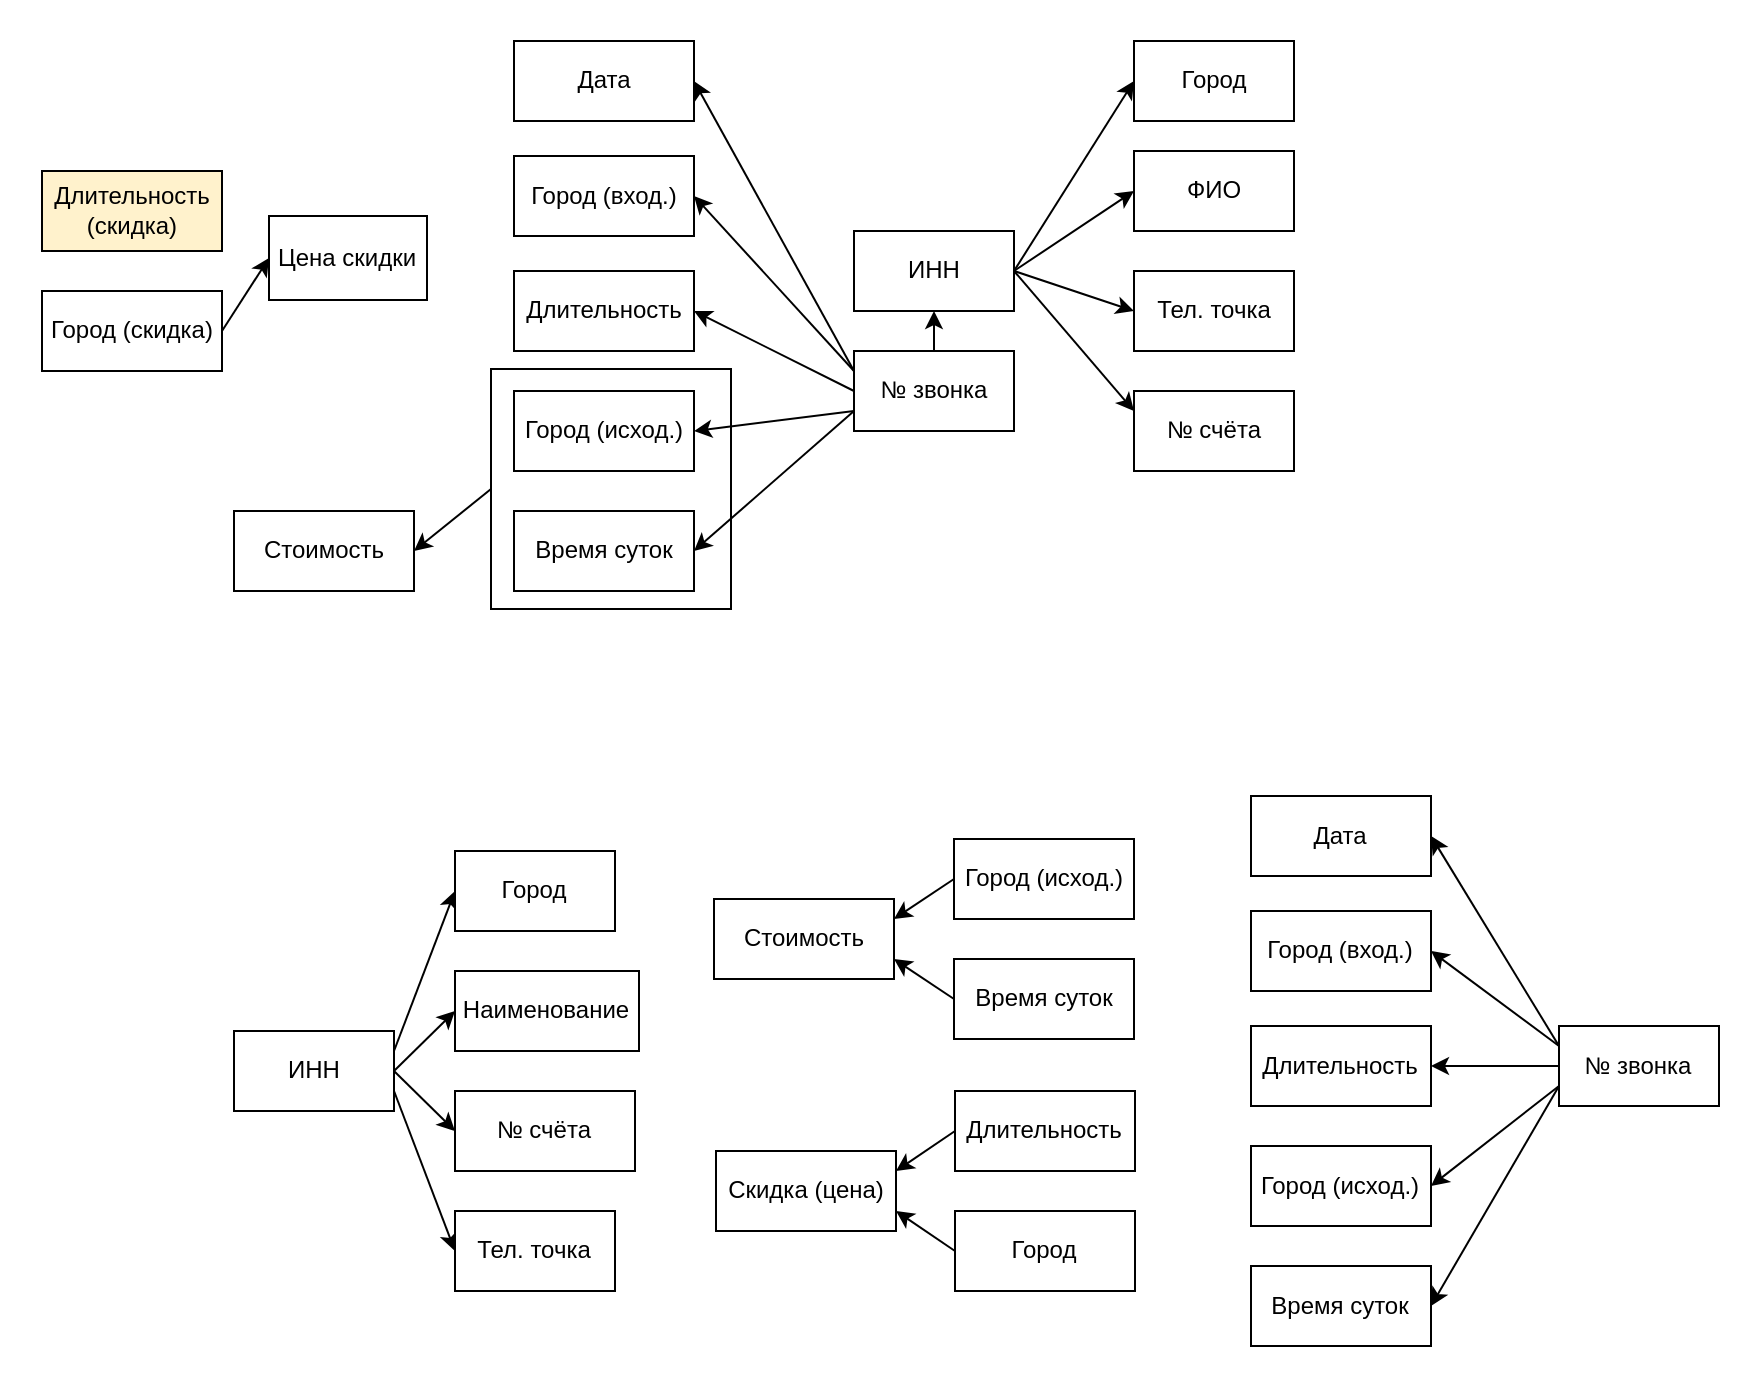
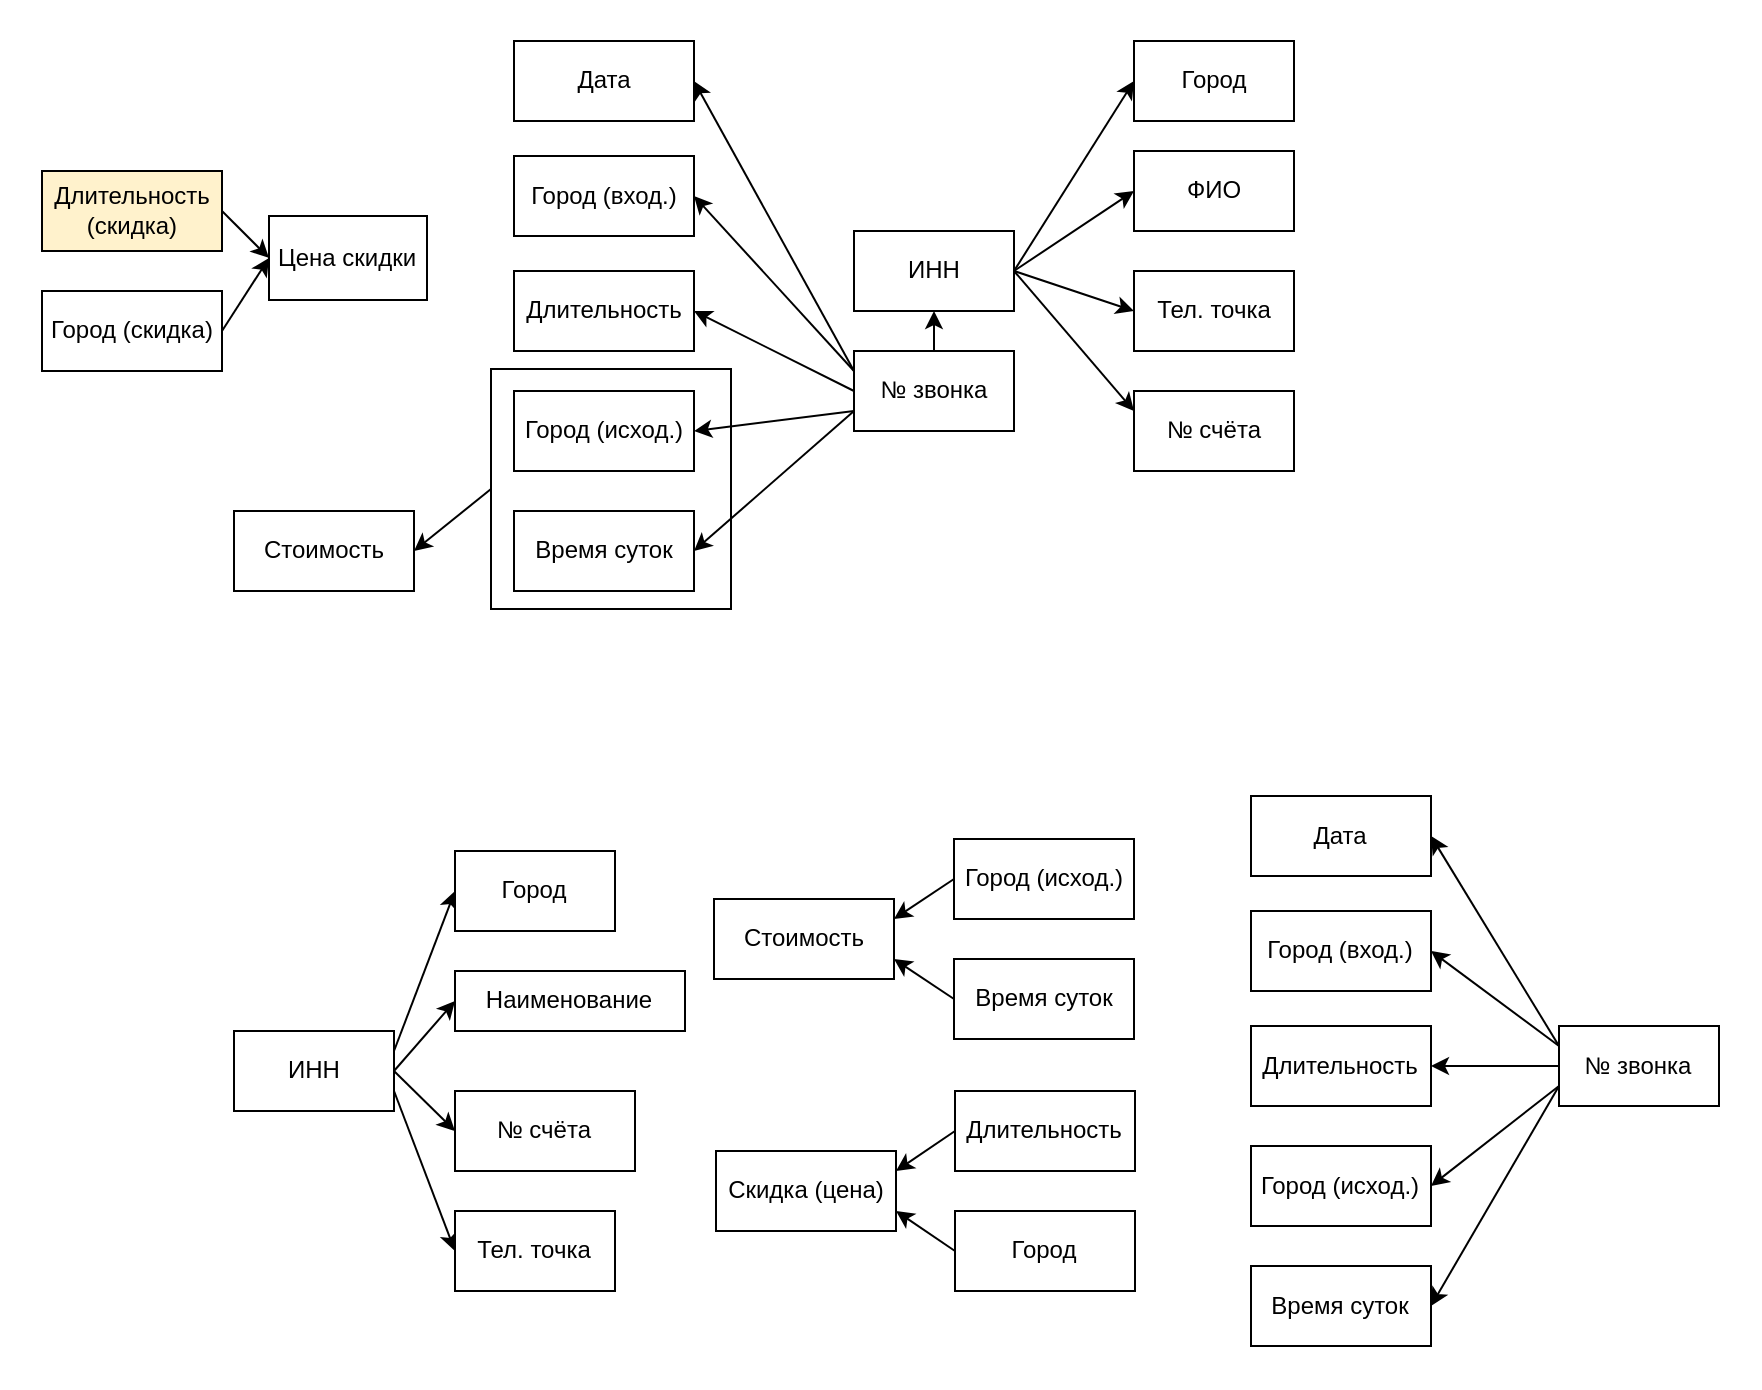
none -> (241, 230)
(547, 1011) -> (570, 1001)
